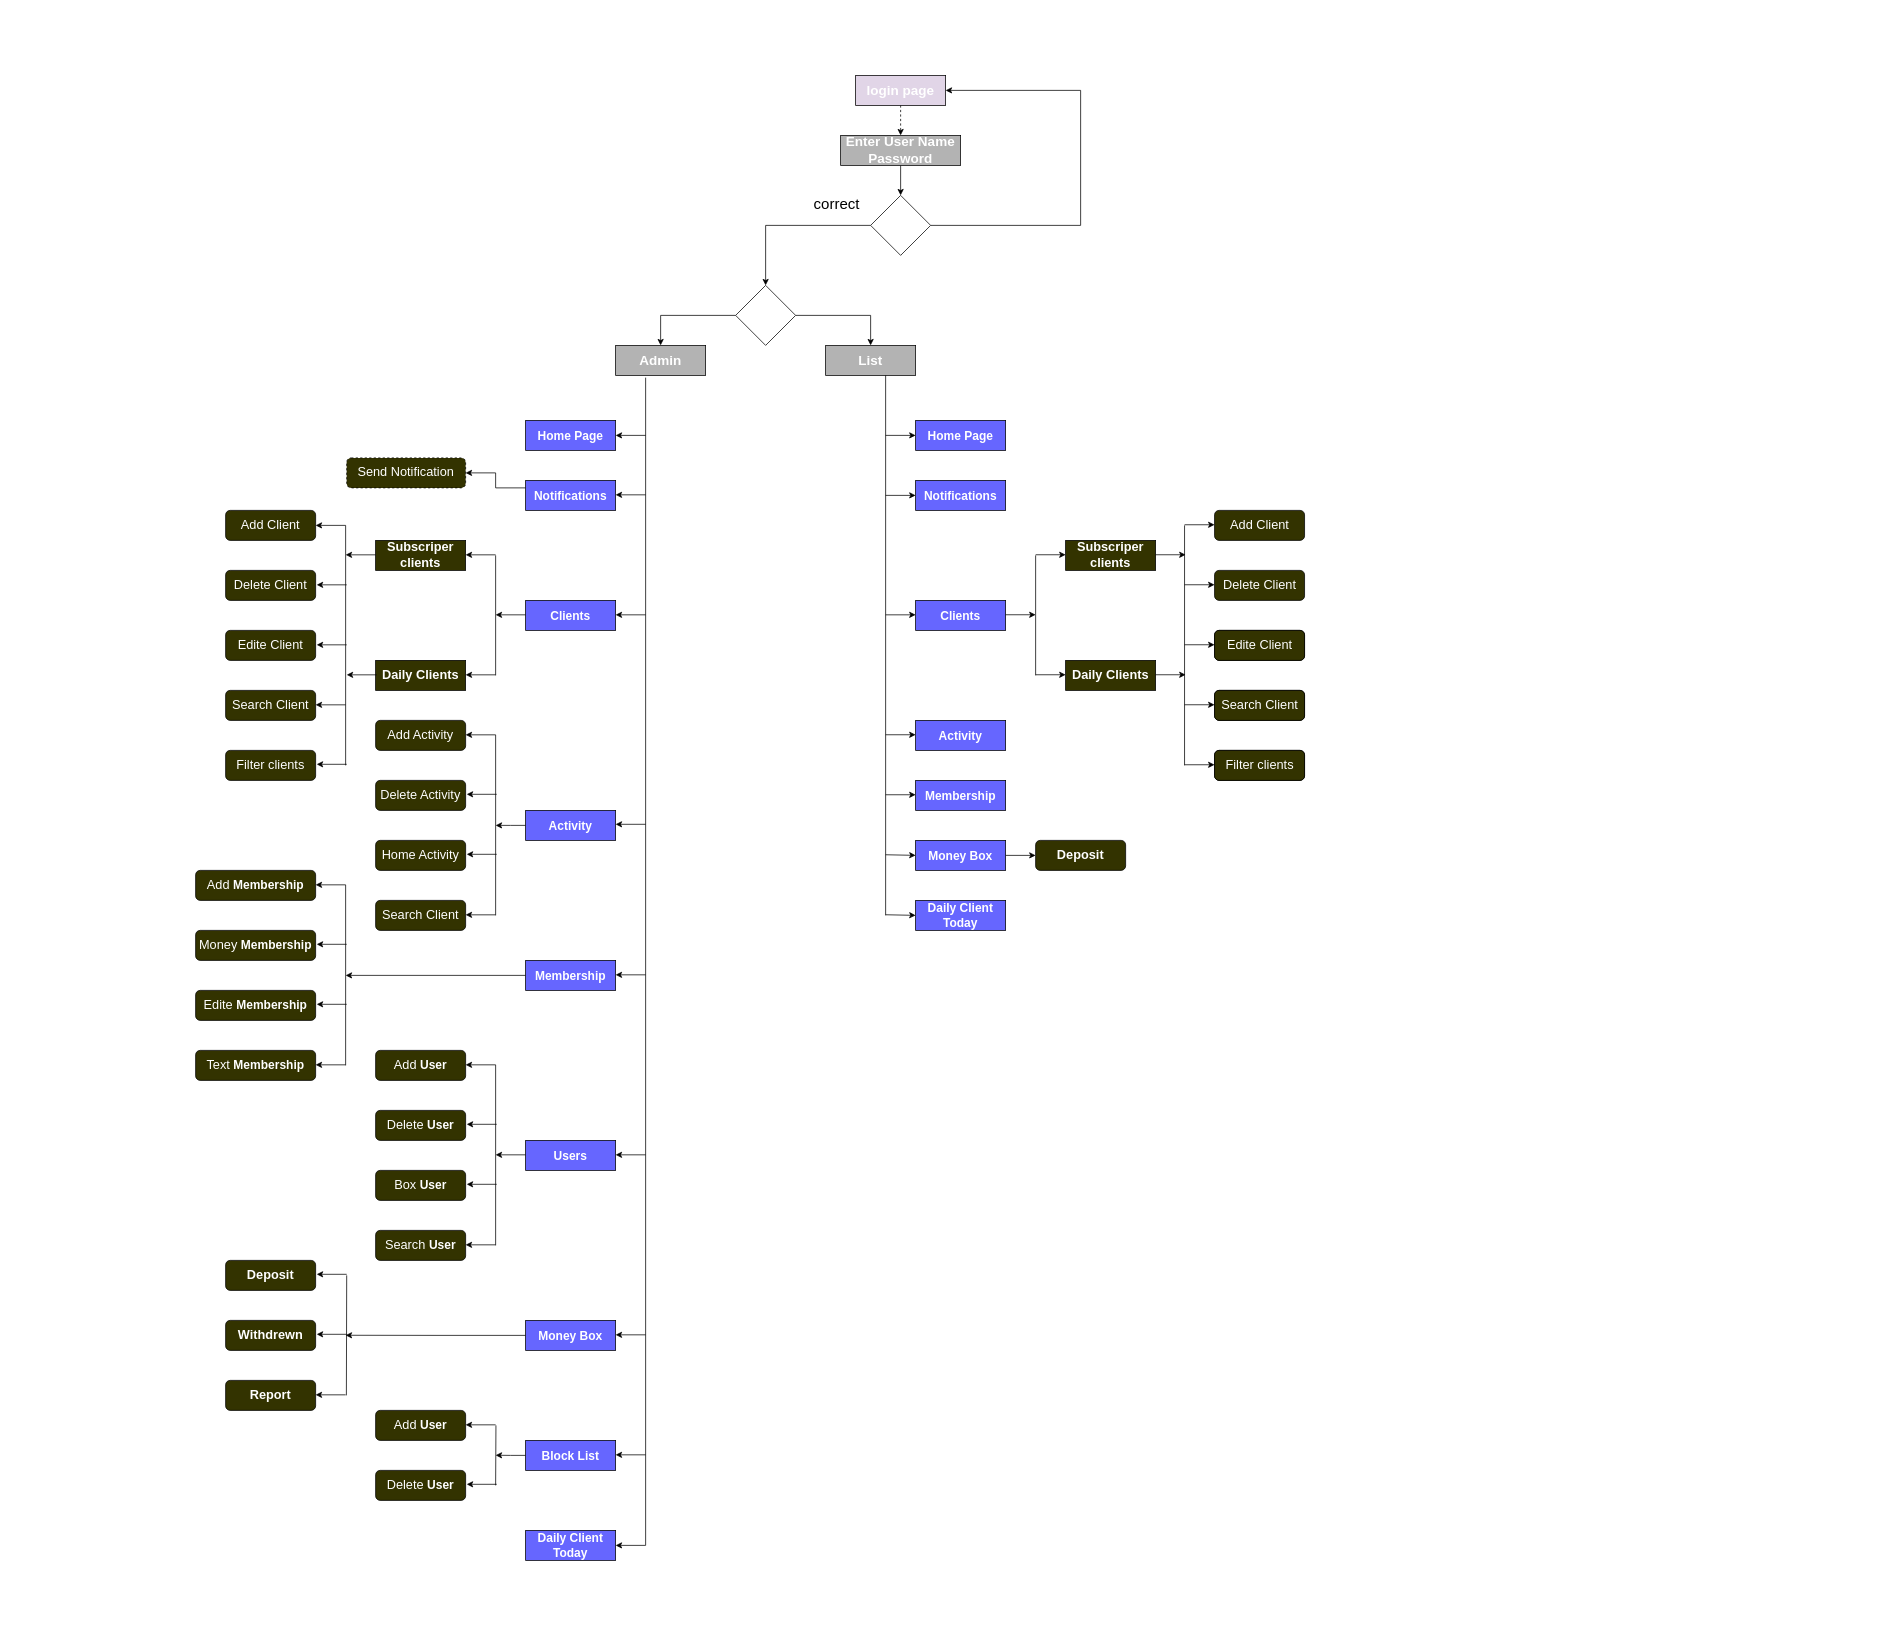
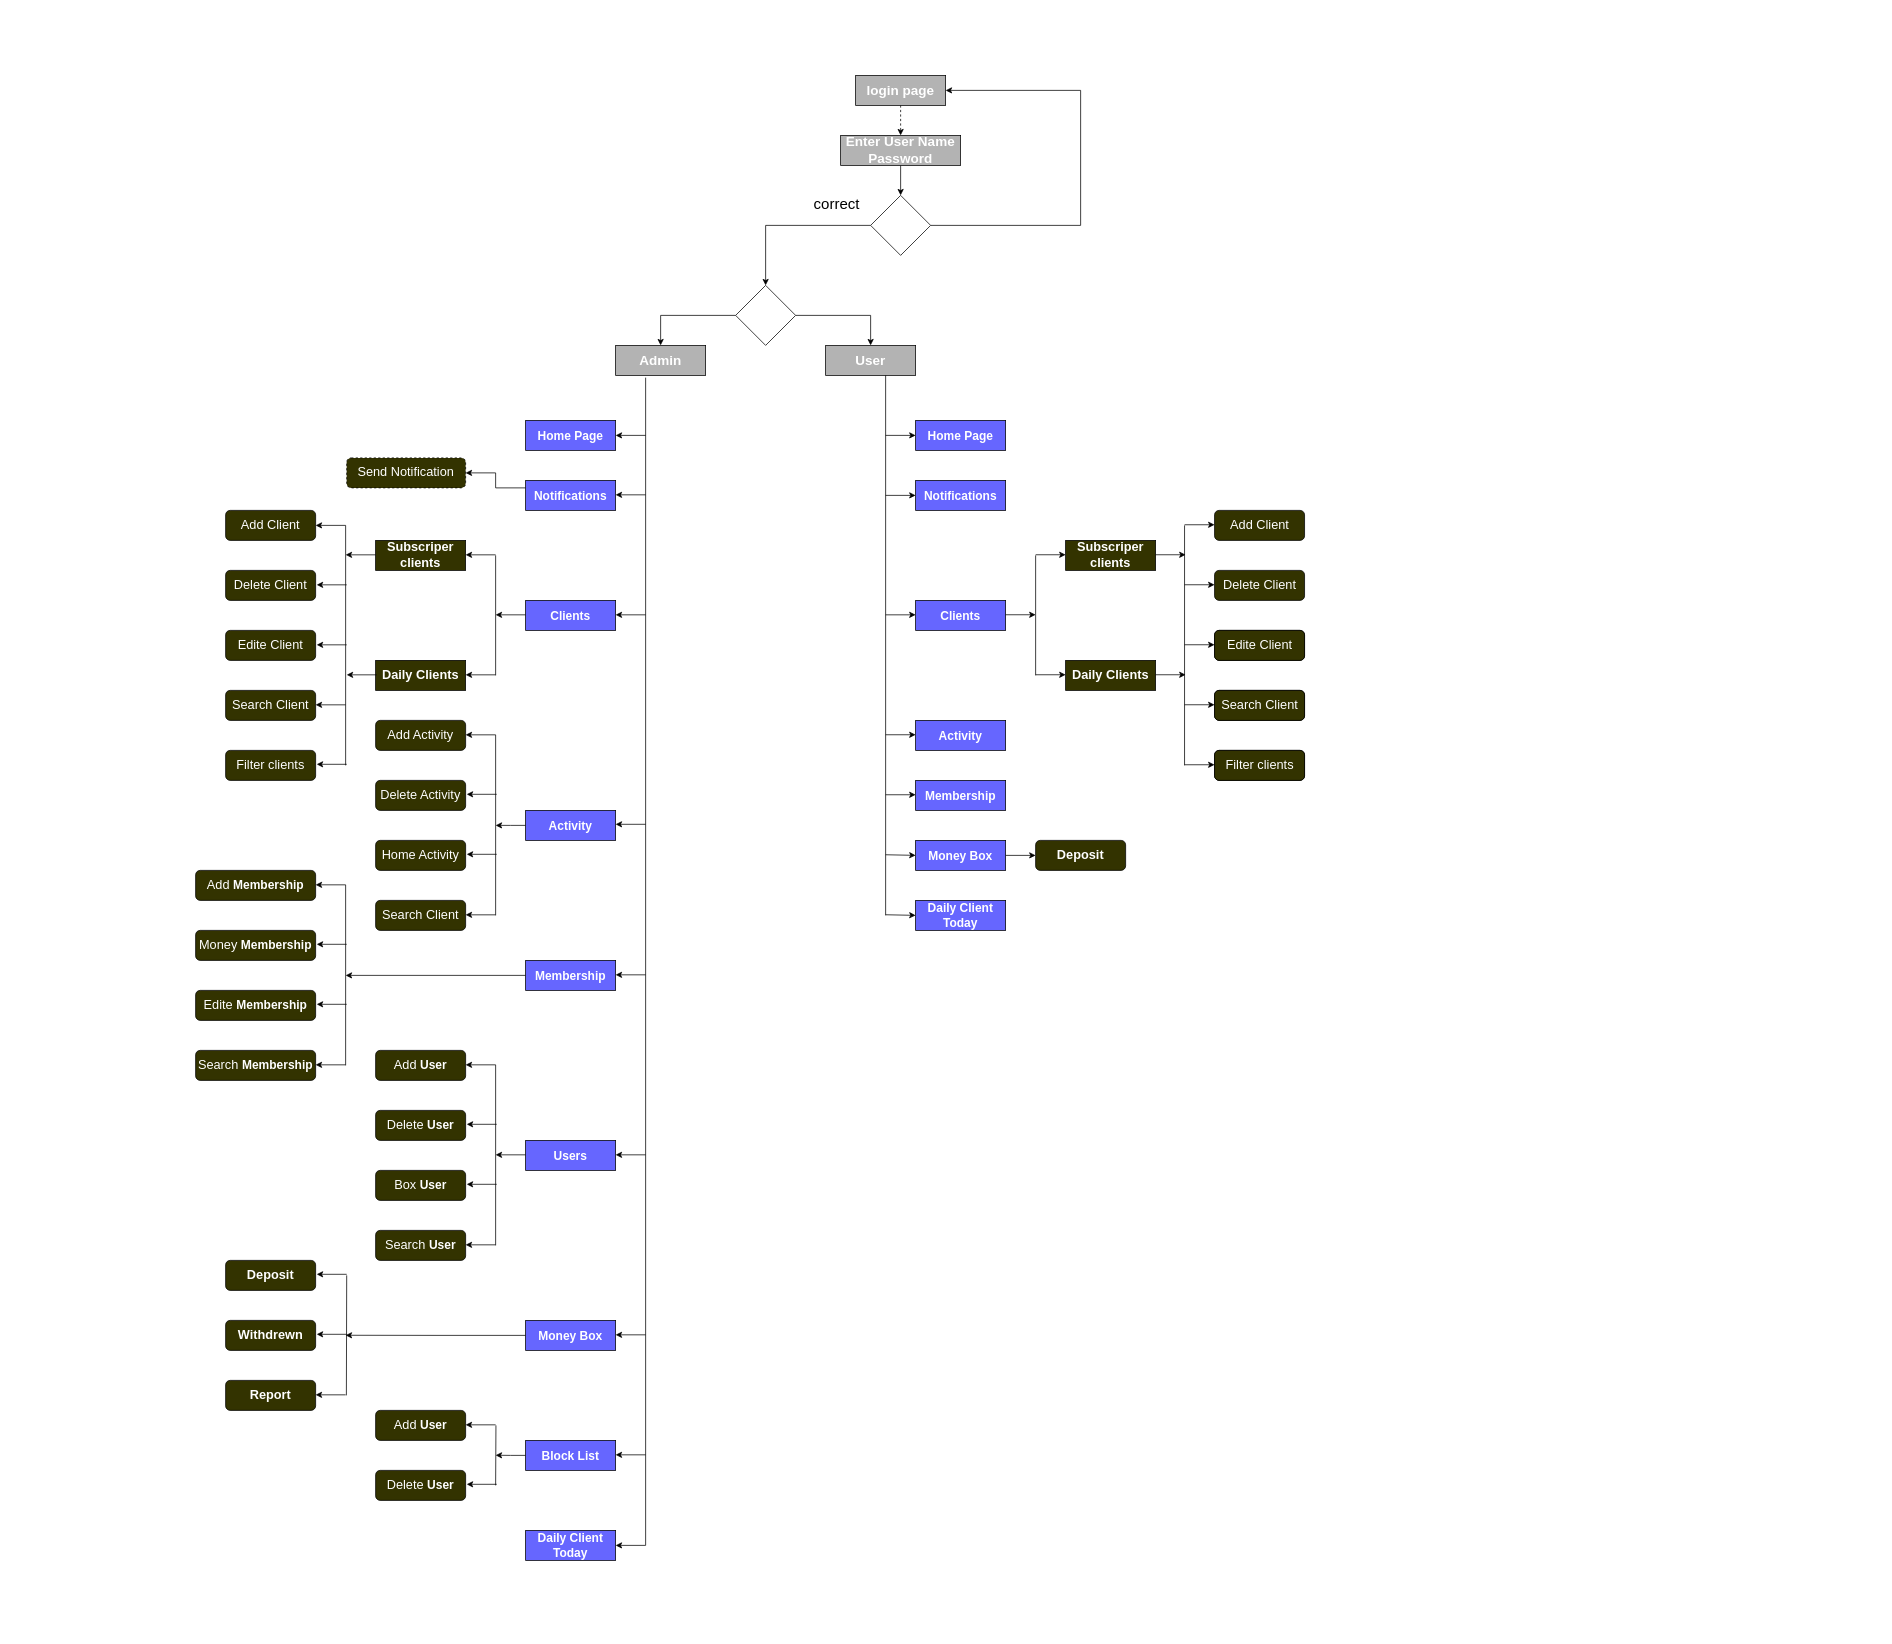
(900, 90) -> (900, 90)
(870, 360) -> (870, 360)
(255, 1065) -> (255, 1065)
